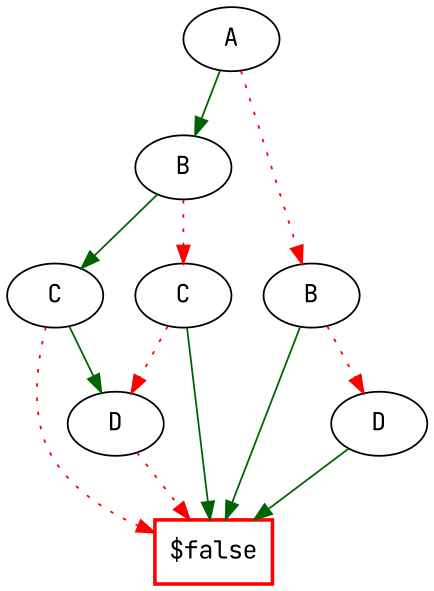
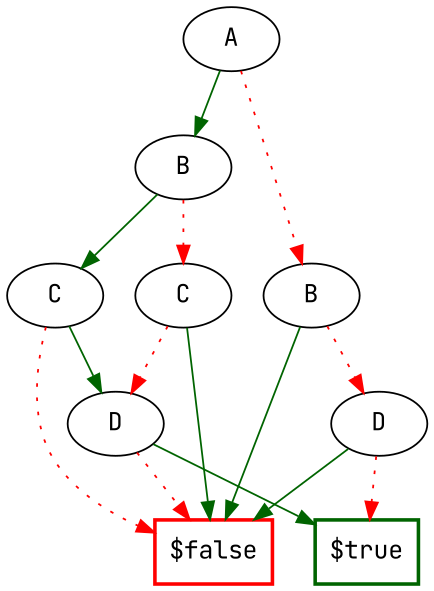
none -> (367, 552)
